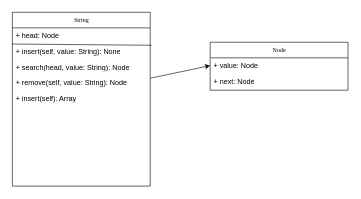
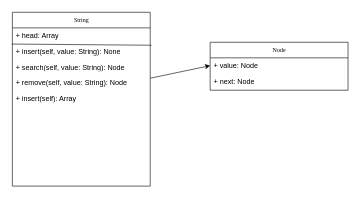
(37, 36) -> (39, 36)
(78, 68) -> (77, 68)
